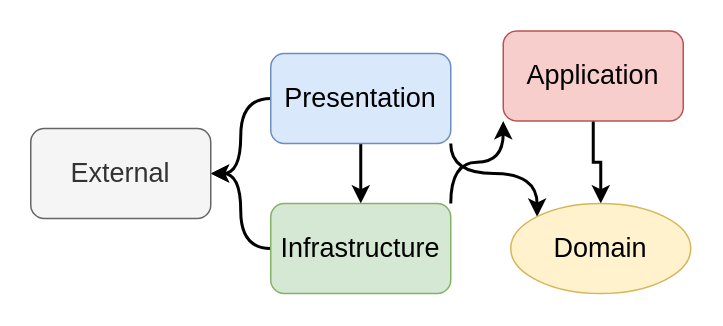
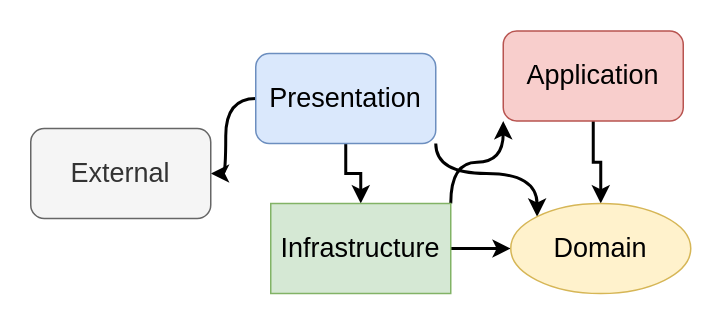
(361, 98) -> (346, 98)
(241, 216) -> (475, 248)
(361, 248) -> (361, 248)
